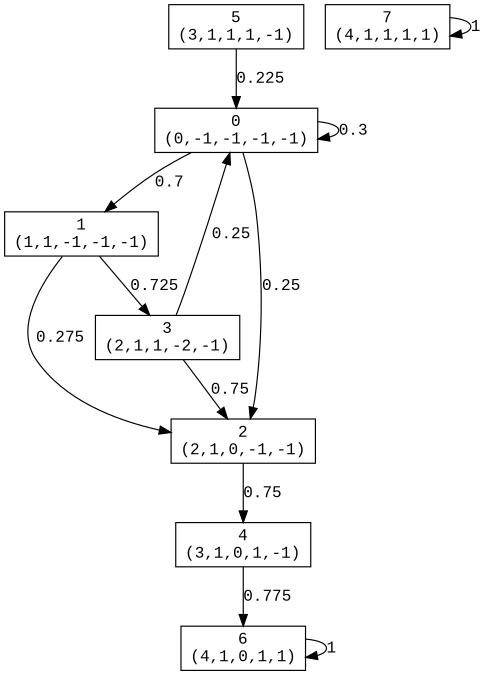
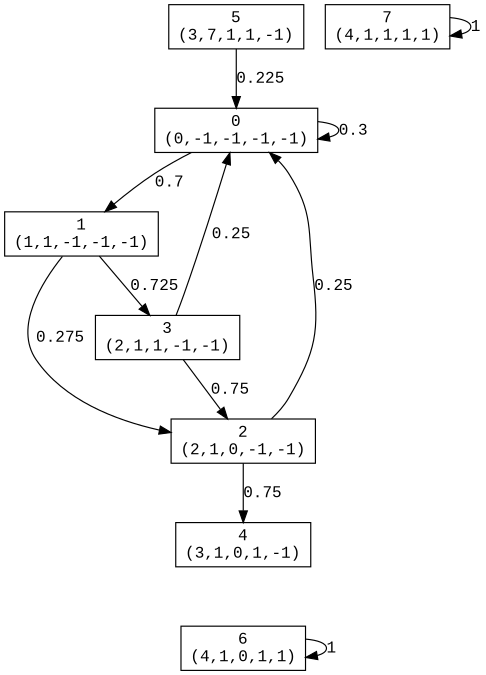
(236, 27) -> (236, 27)
(261, 280) -> (315, 292)
(168, 338) -> (168, 338)
(243, 591) -> none
